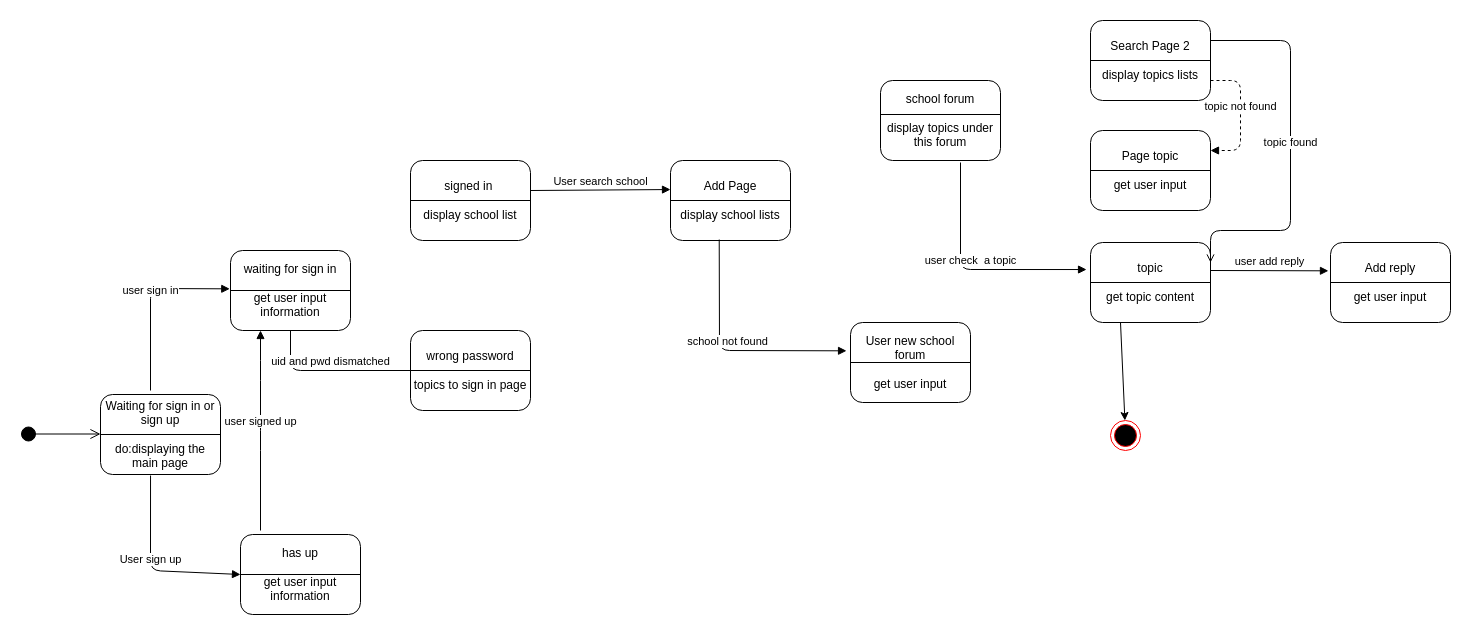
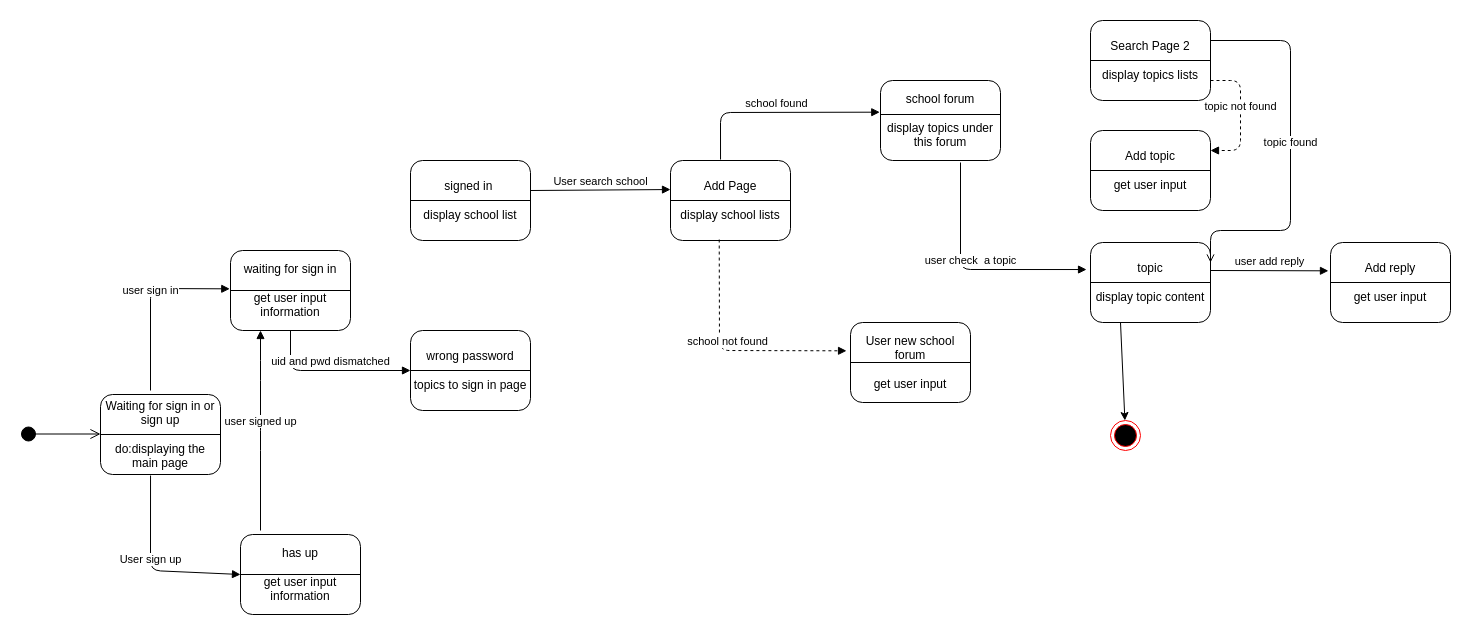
none -> (778, 112)
(1151, 171) -> (1151, 171)
(1151, 283) -> (1151, 283)
(780, 351) -> (780, 351)
(404, 371) -> (401, 371)
